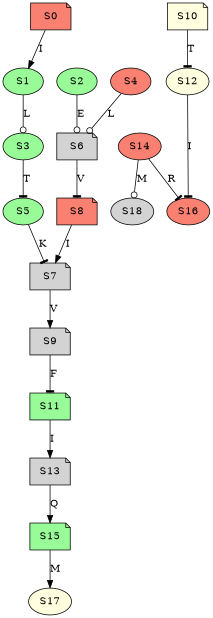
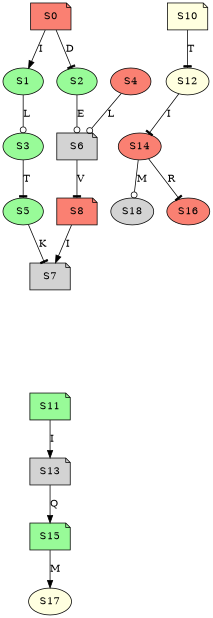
none -> (63, 47)
(188, 144) -> (165, 112)
(50, 341) -> none
